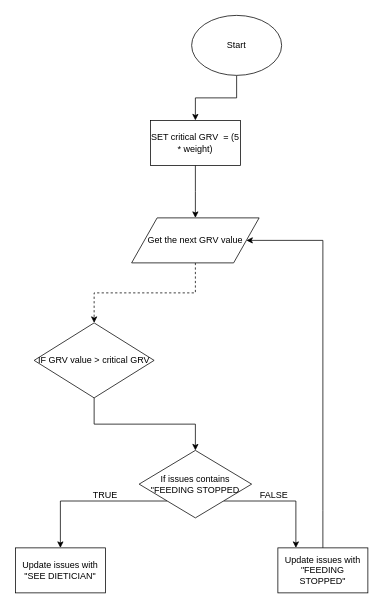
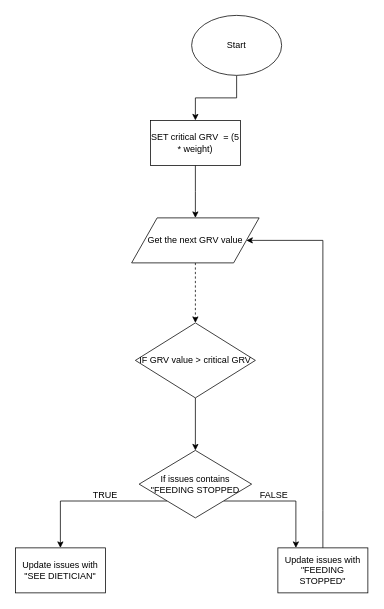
(94, 360) -> (195, 360)
